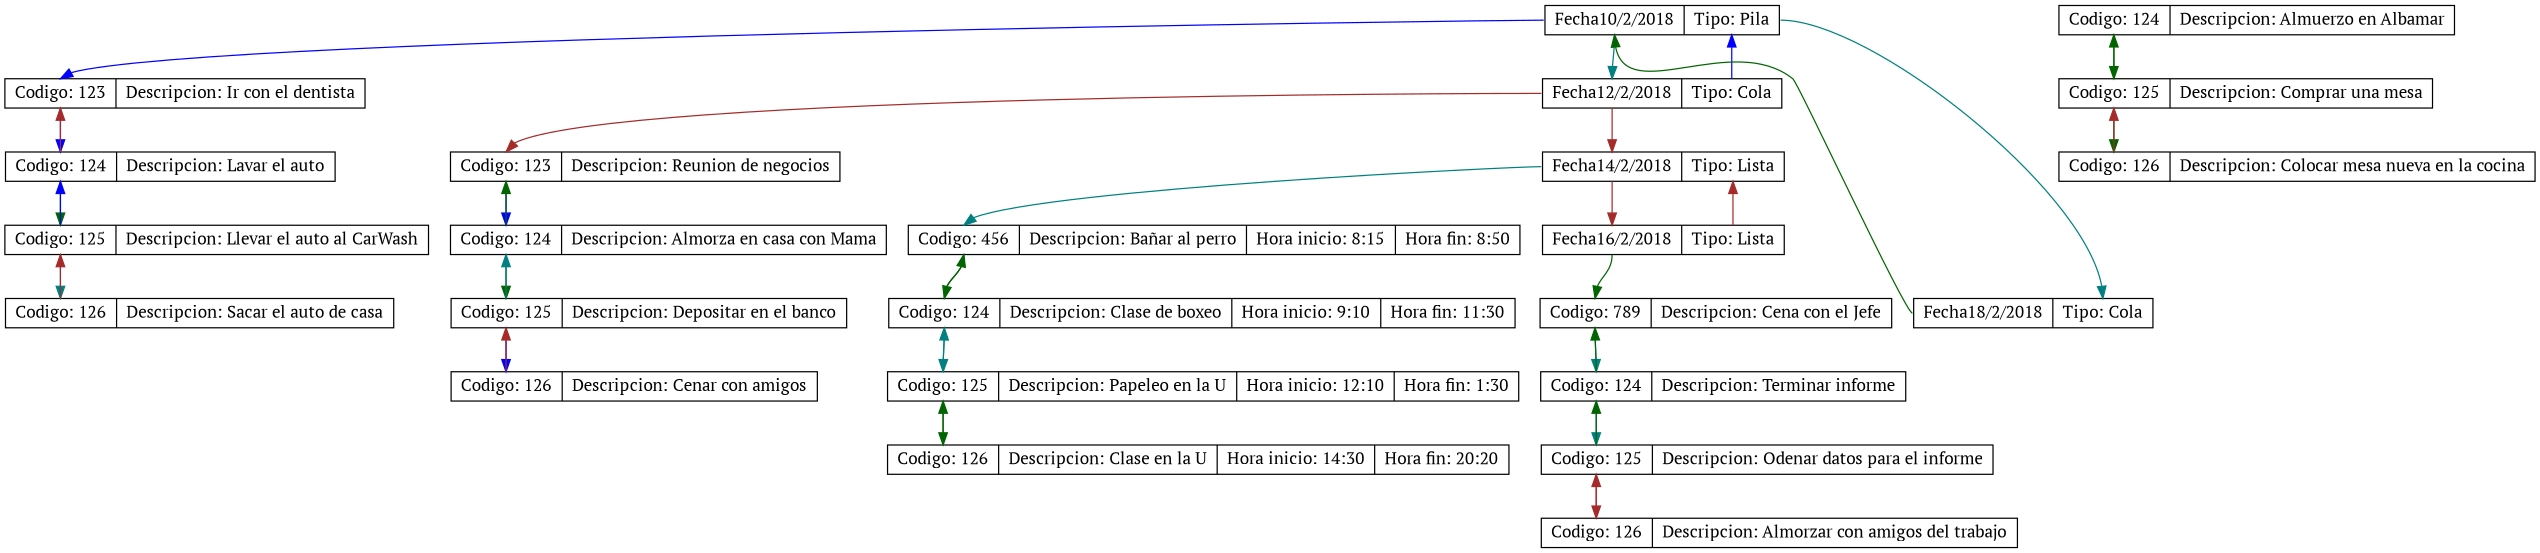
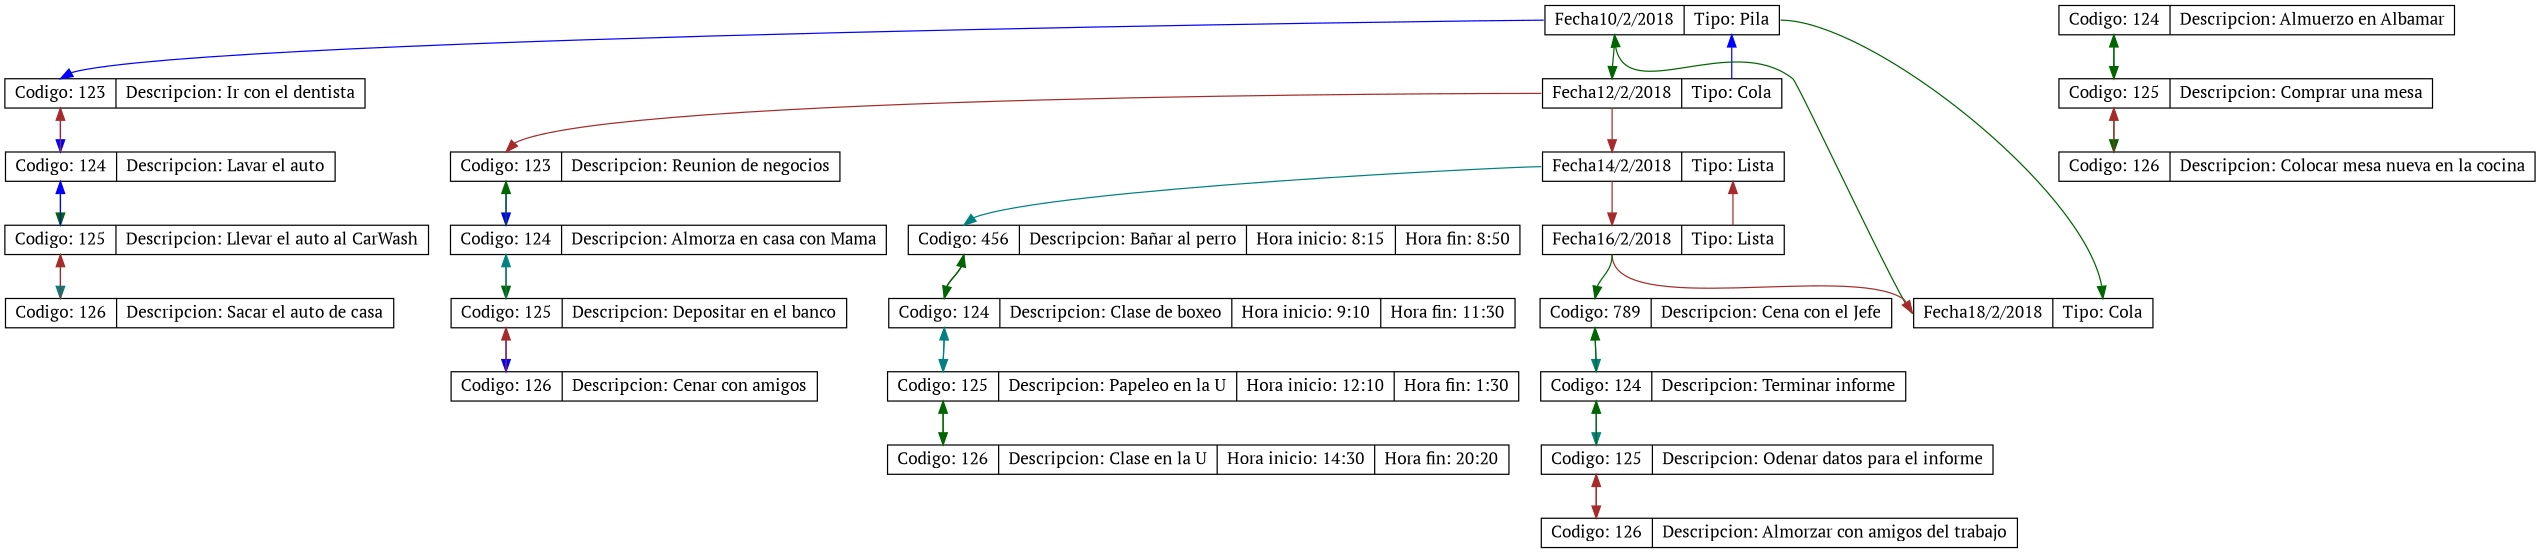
(1613, 58) -> (1613, 58)
(1970, 118) -> (1970, 118)
none -> (1754, 287)
